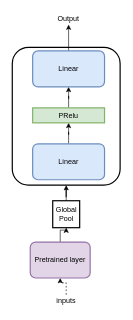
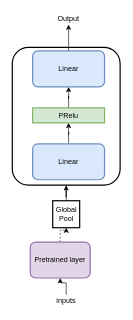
(60, 234) -> (60, 234)
(66, 287) -> (66, 287)
